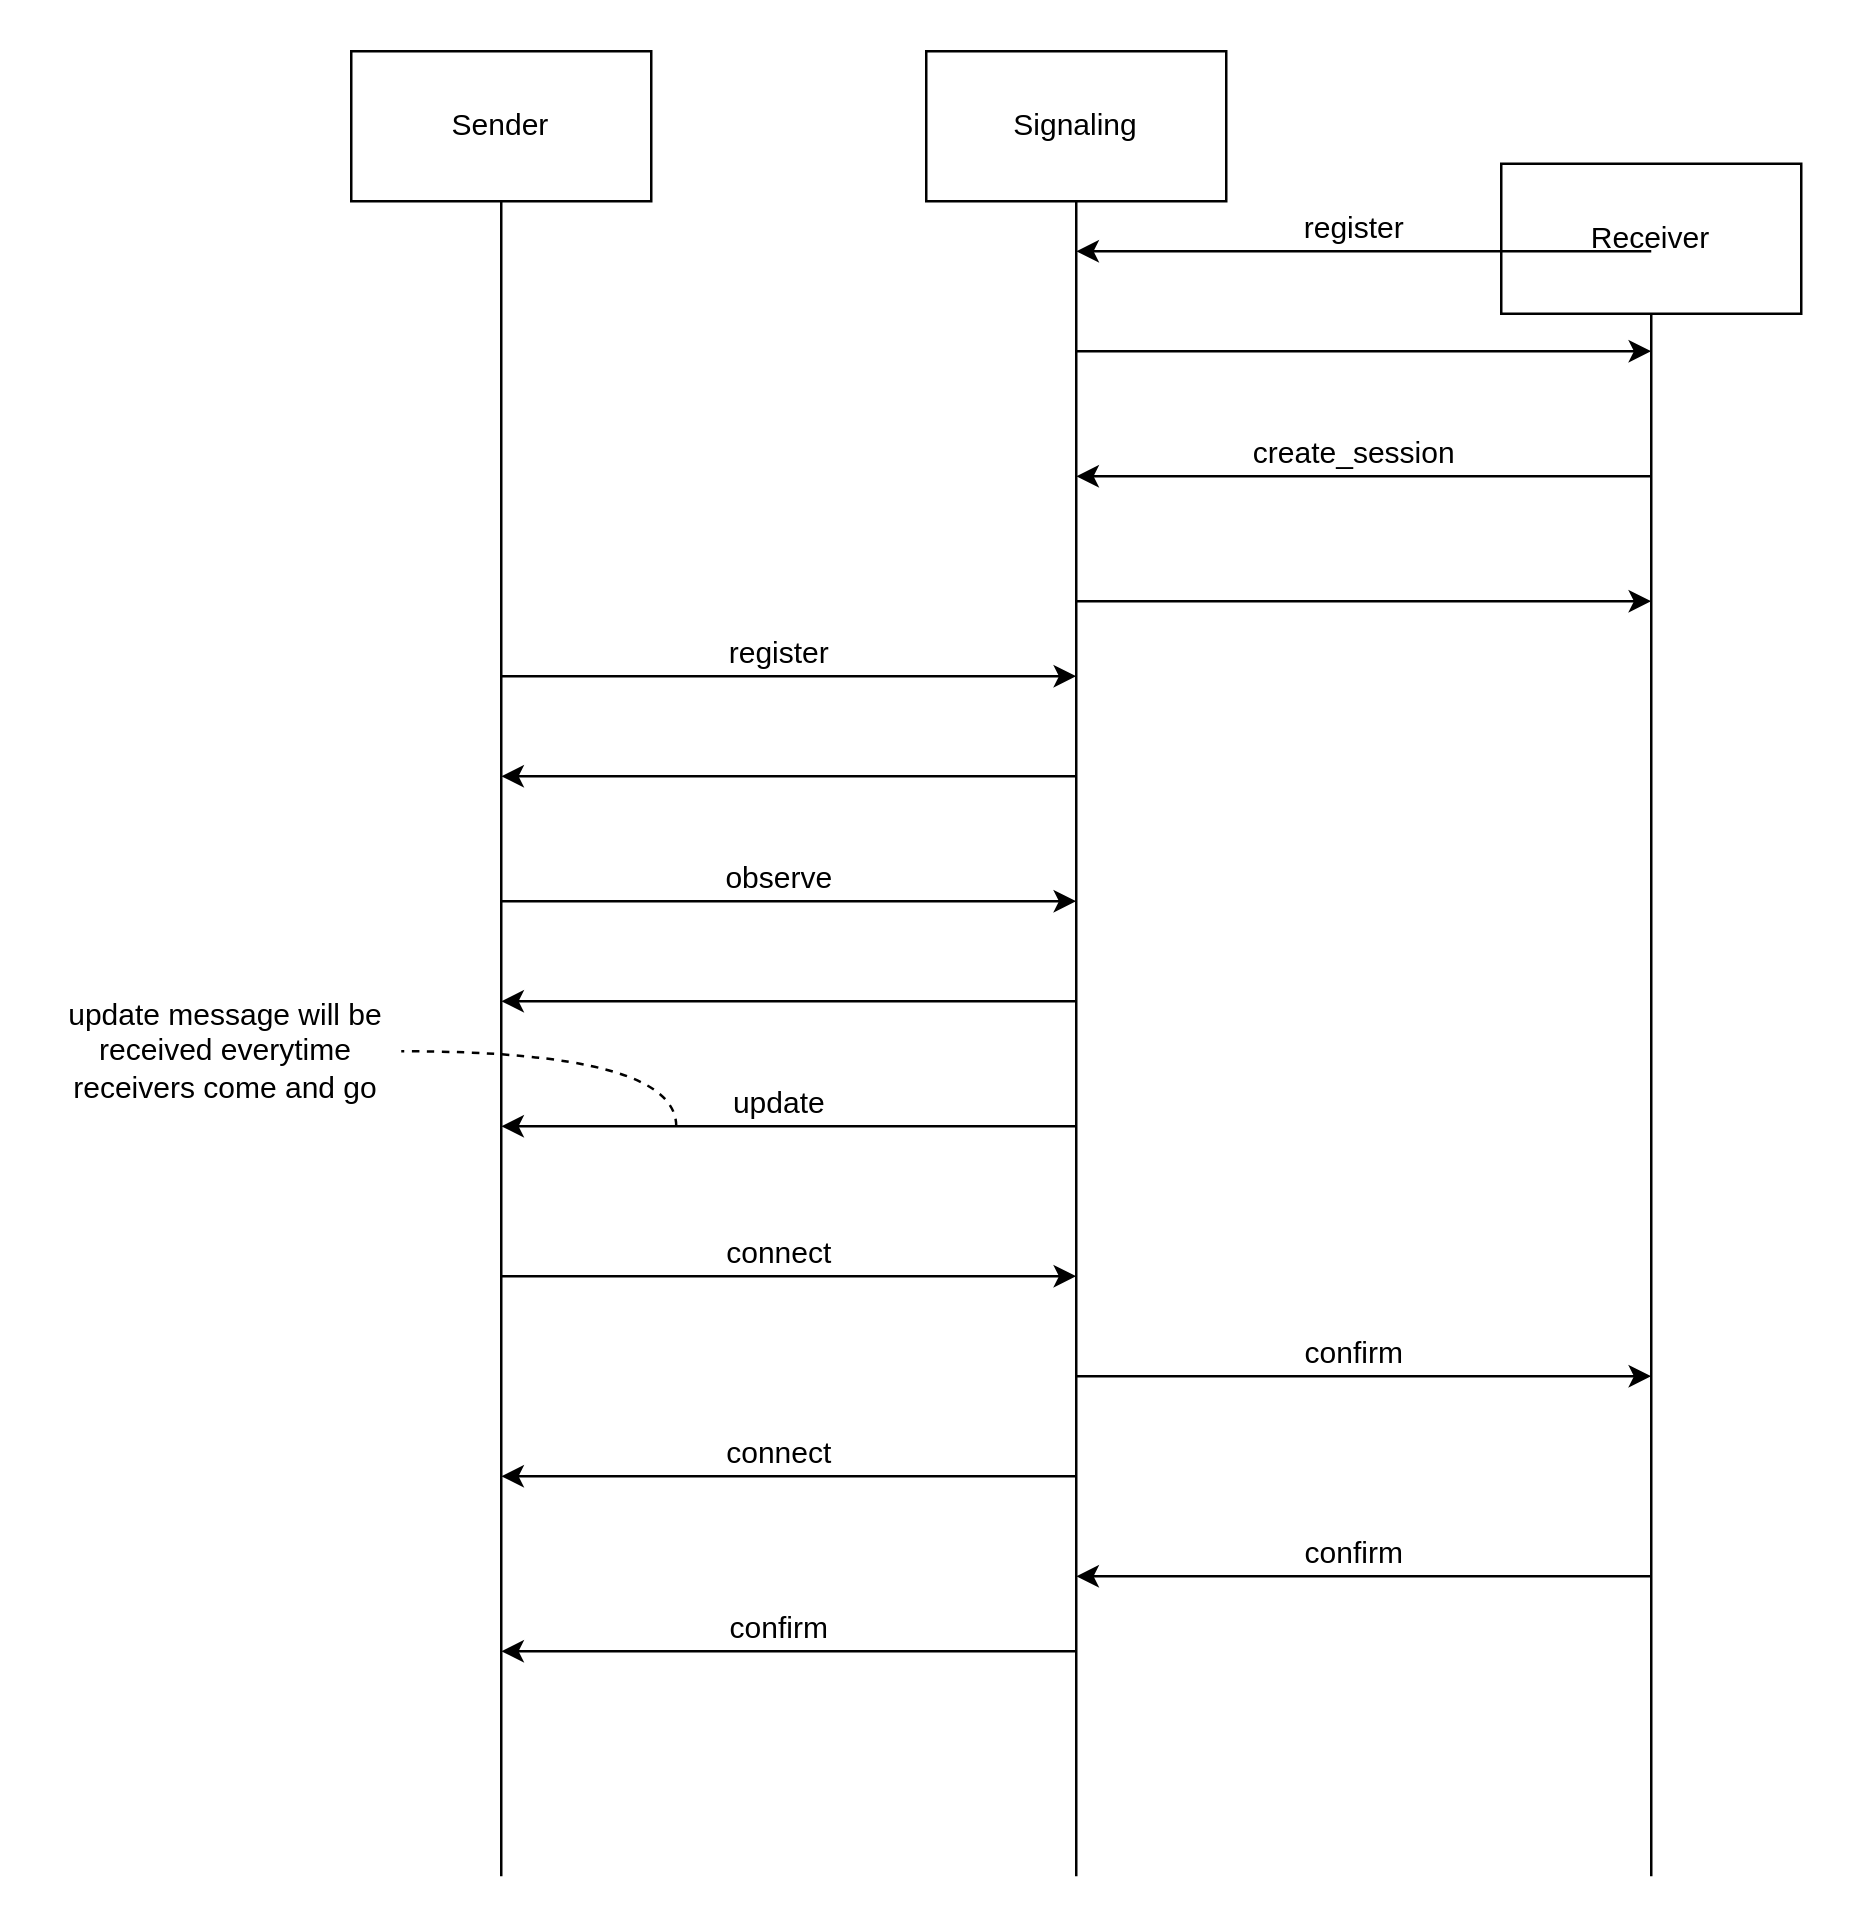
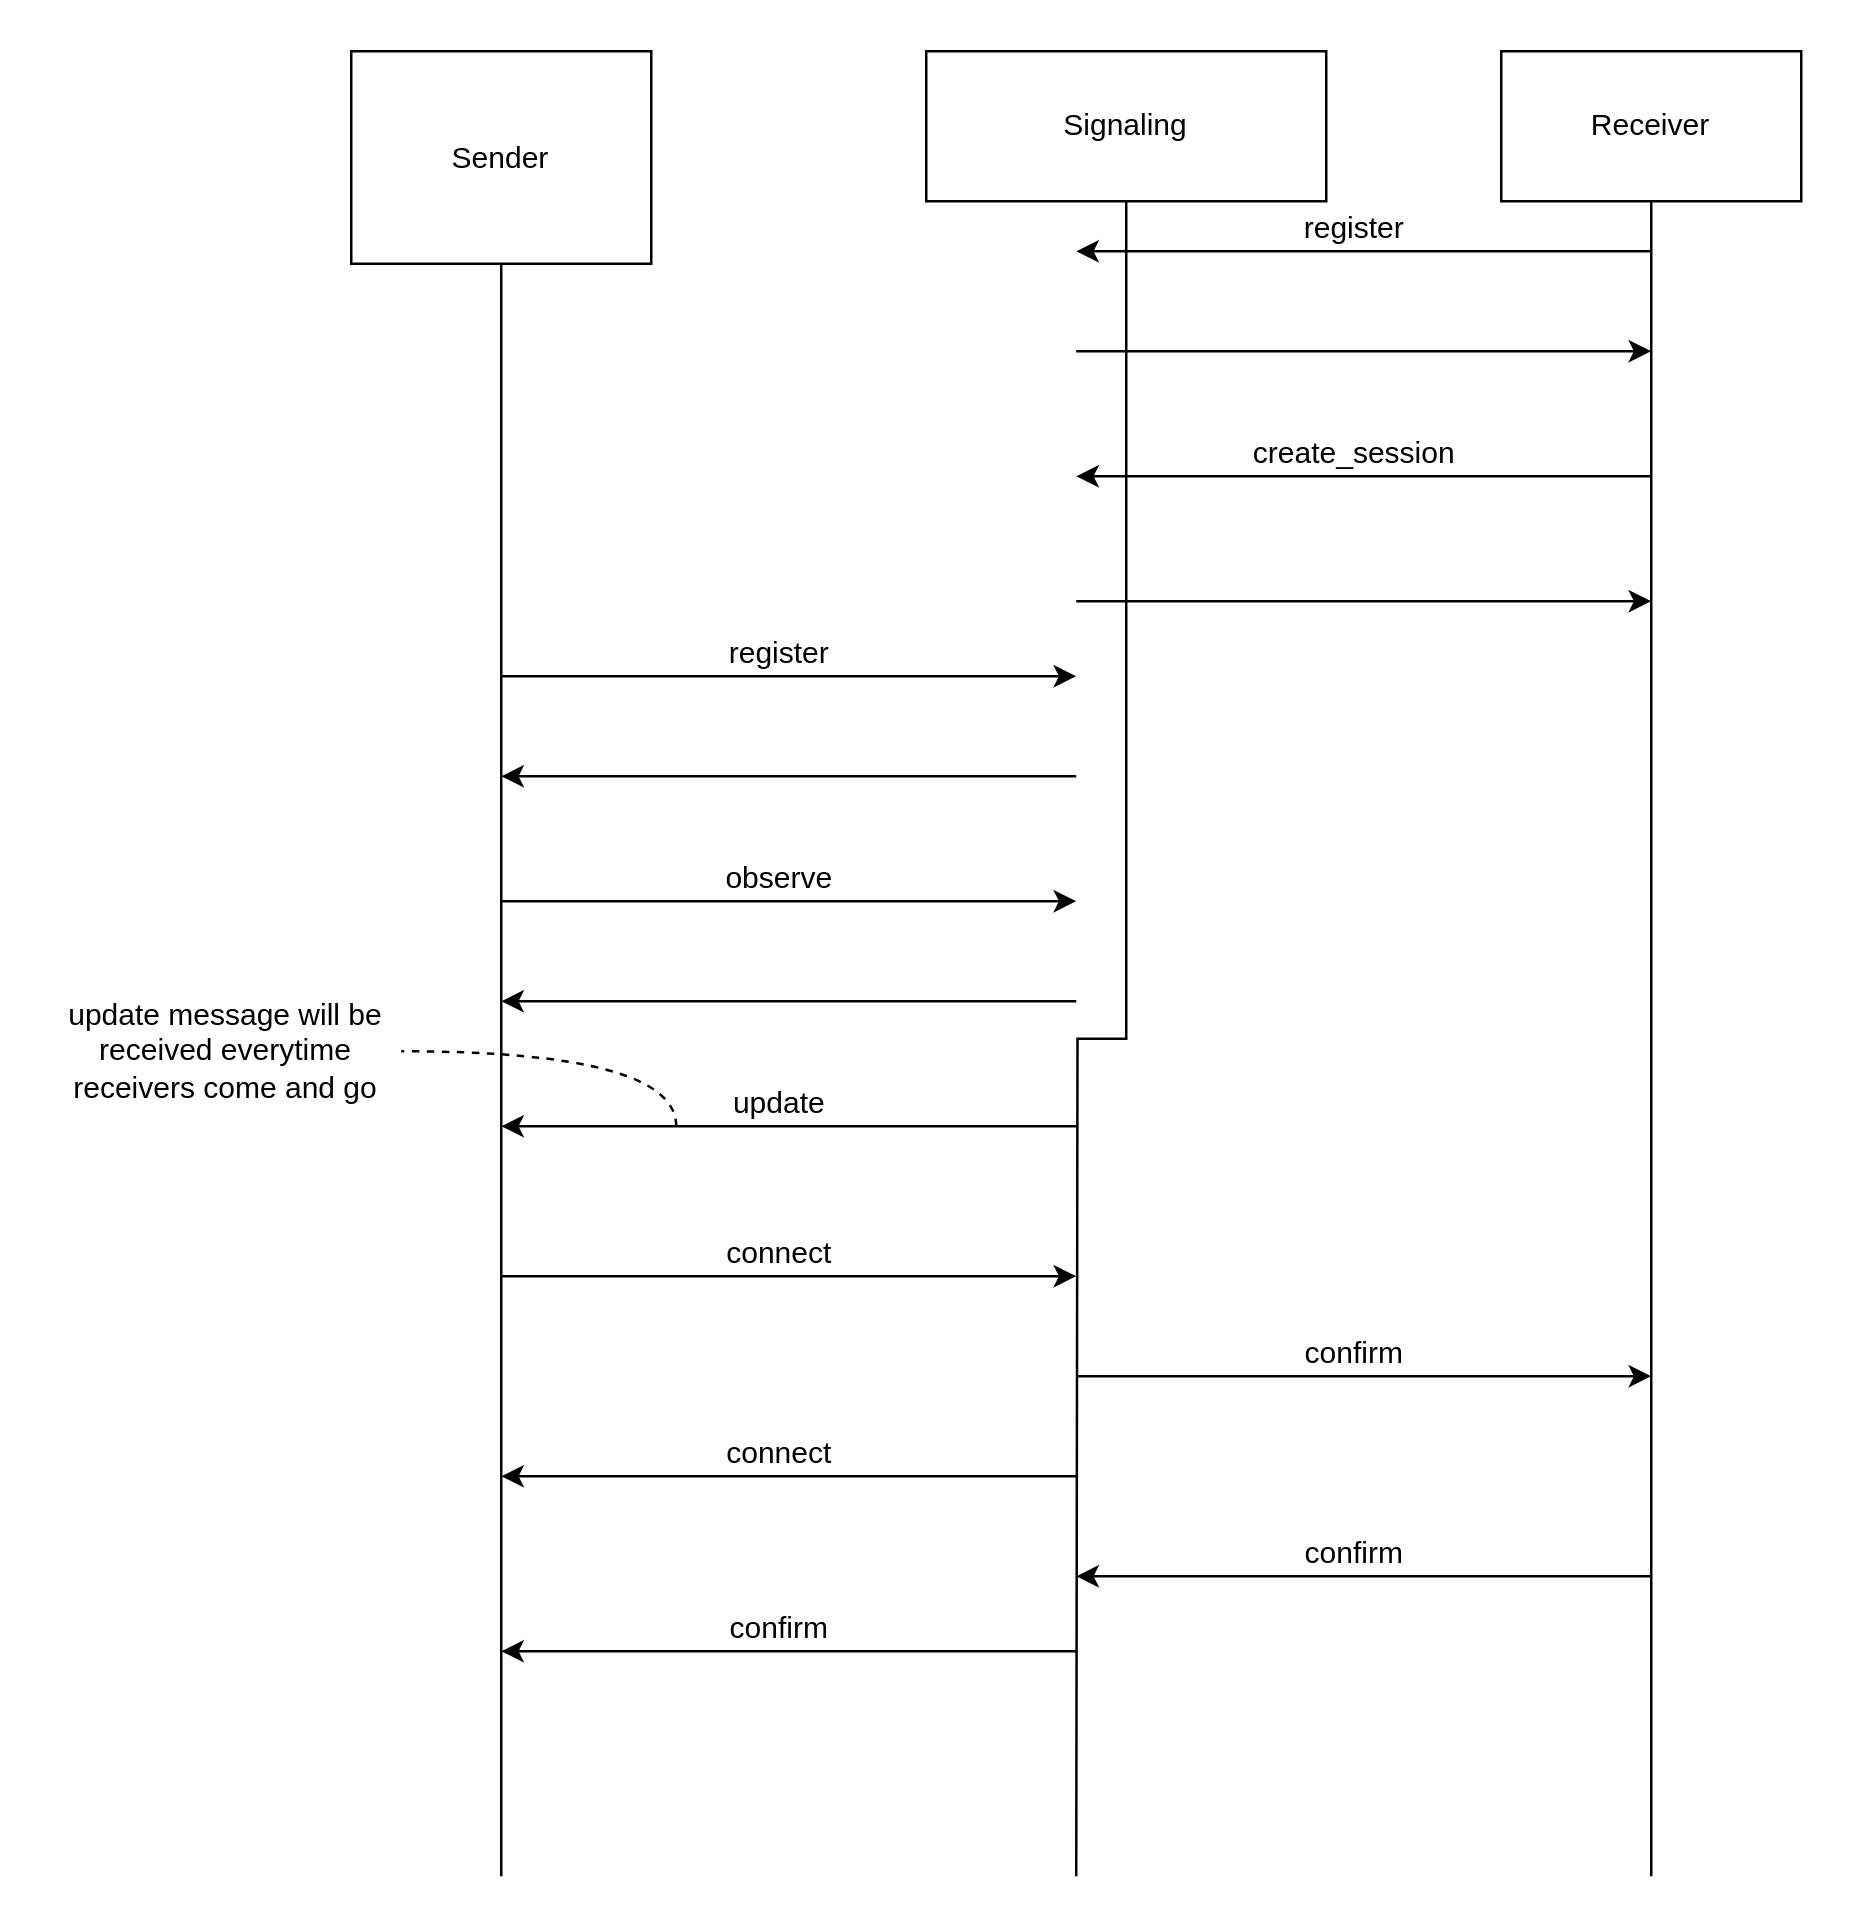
(501, 126) -> (501, 158)
(1076, 126) -> (1126, 126)
(1651, 239) -> (1651, 126)
